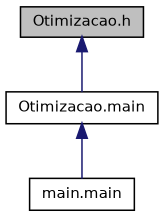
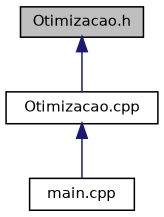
(82, 108) -> (82, 108)
(82, 194) -> (82, 194)
